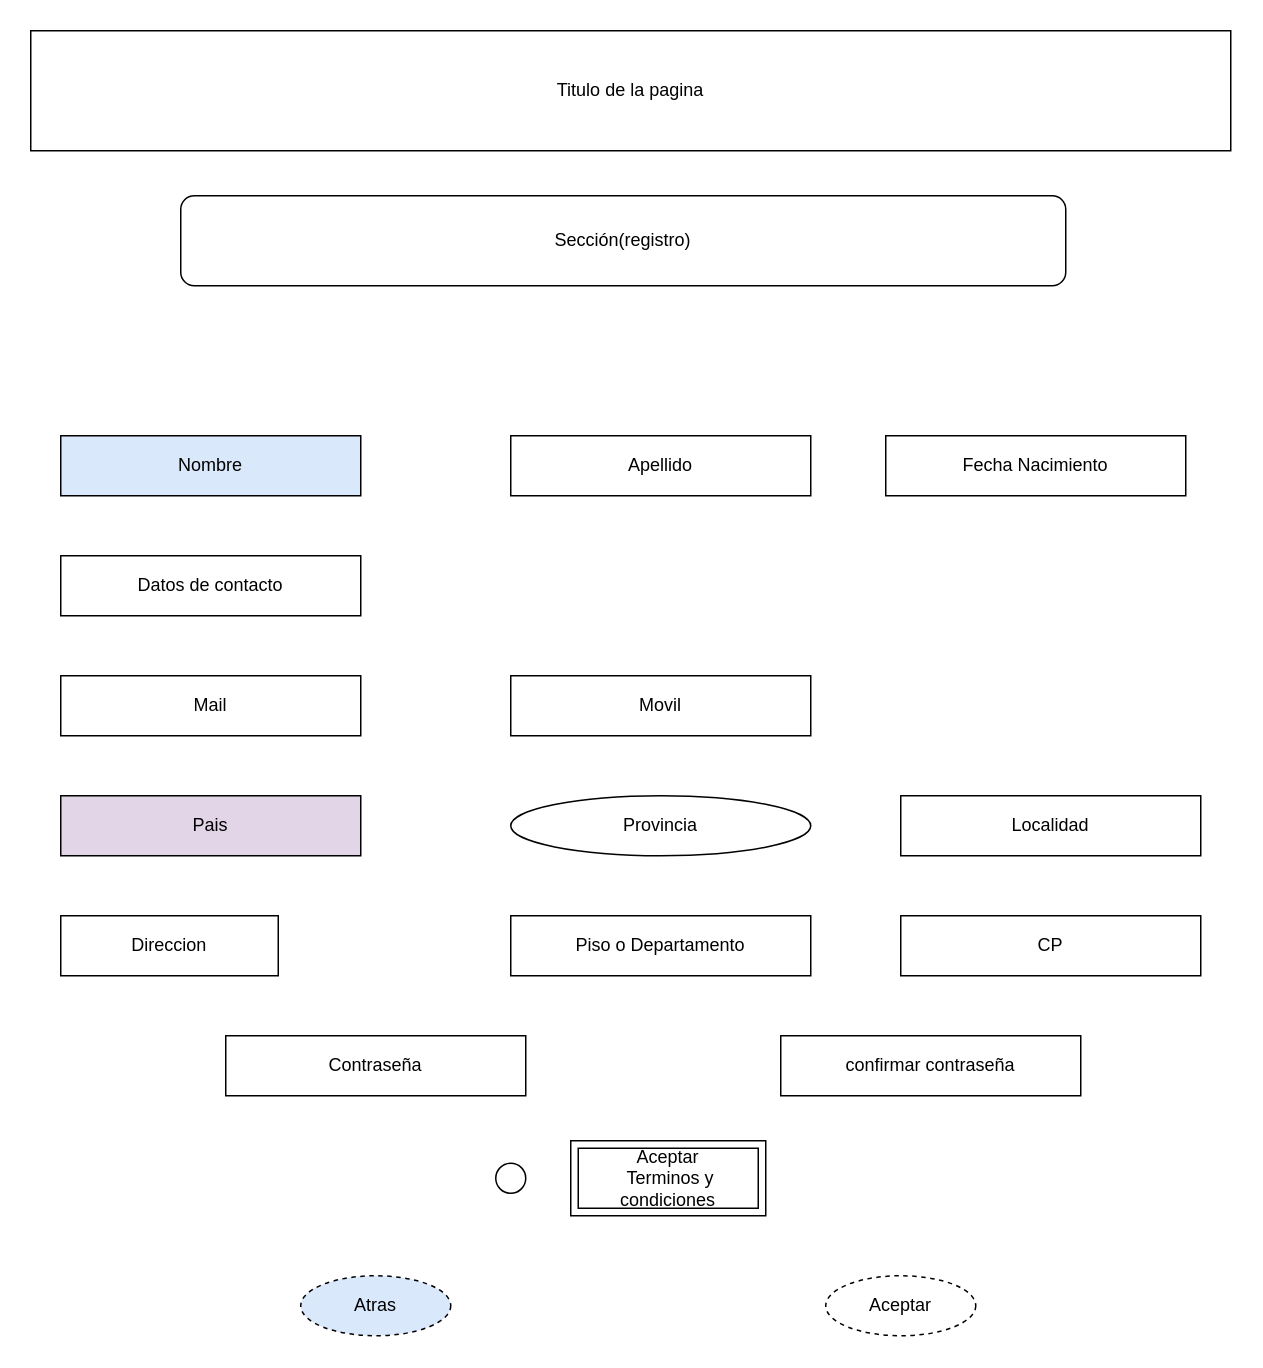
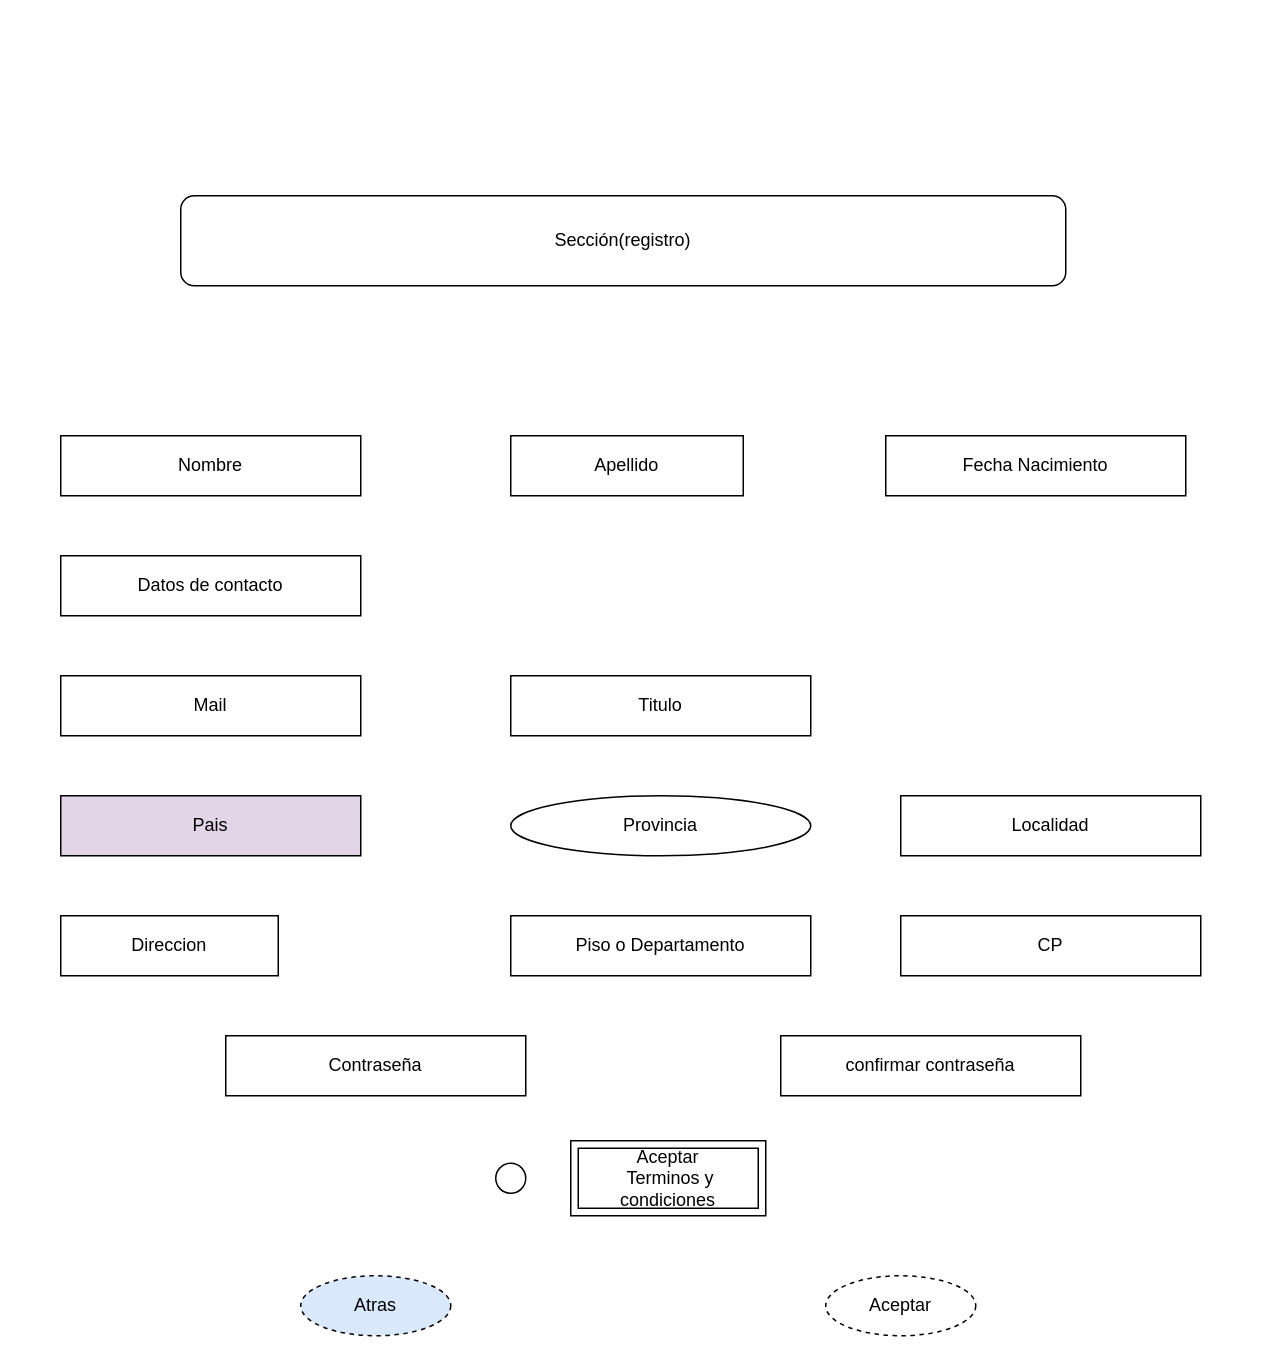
(631, 91) -> none
(211, 466) -> (211, 466)
(661, 466) -> (627, 466)
(661, 706) -> (661, 706)
